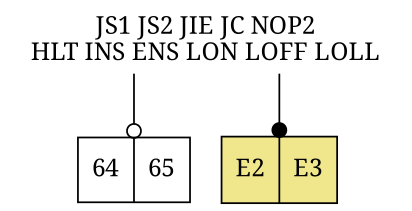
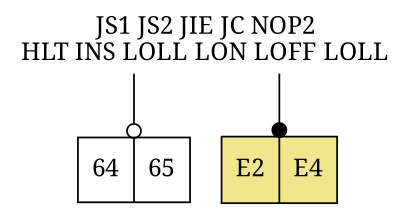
(206, 40) -> (206, 40)
(308, 169) -> (308, 169)
